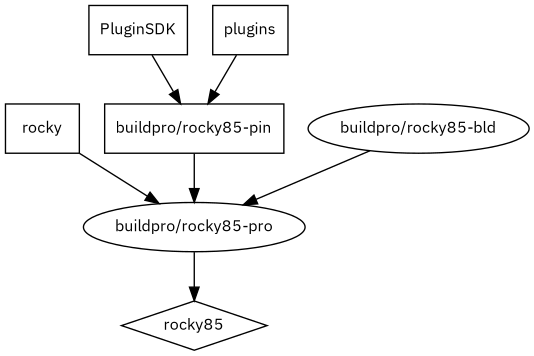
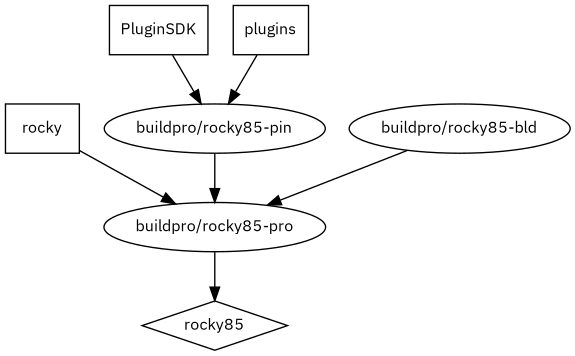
(194, 129) -> (215, 129)
